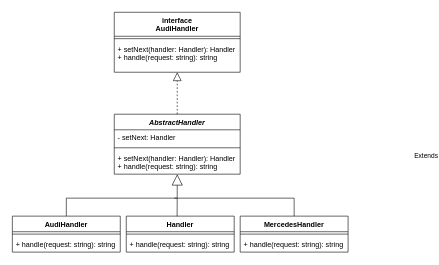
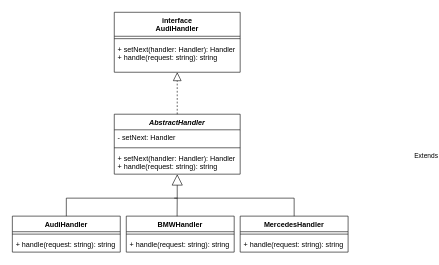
(180, 224) -> (180, 224)
